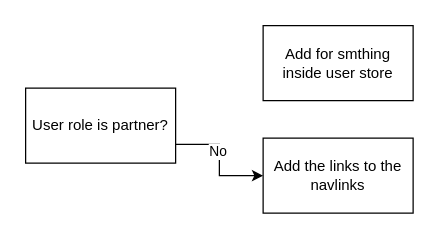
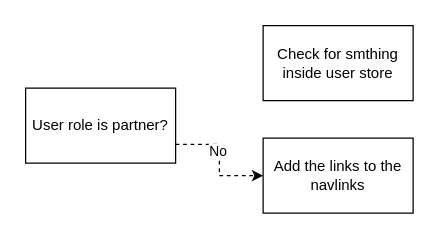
(338, 63) -> (338, 63)
(229, 176) -> (229, 176)
